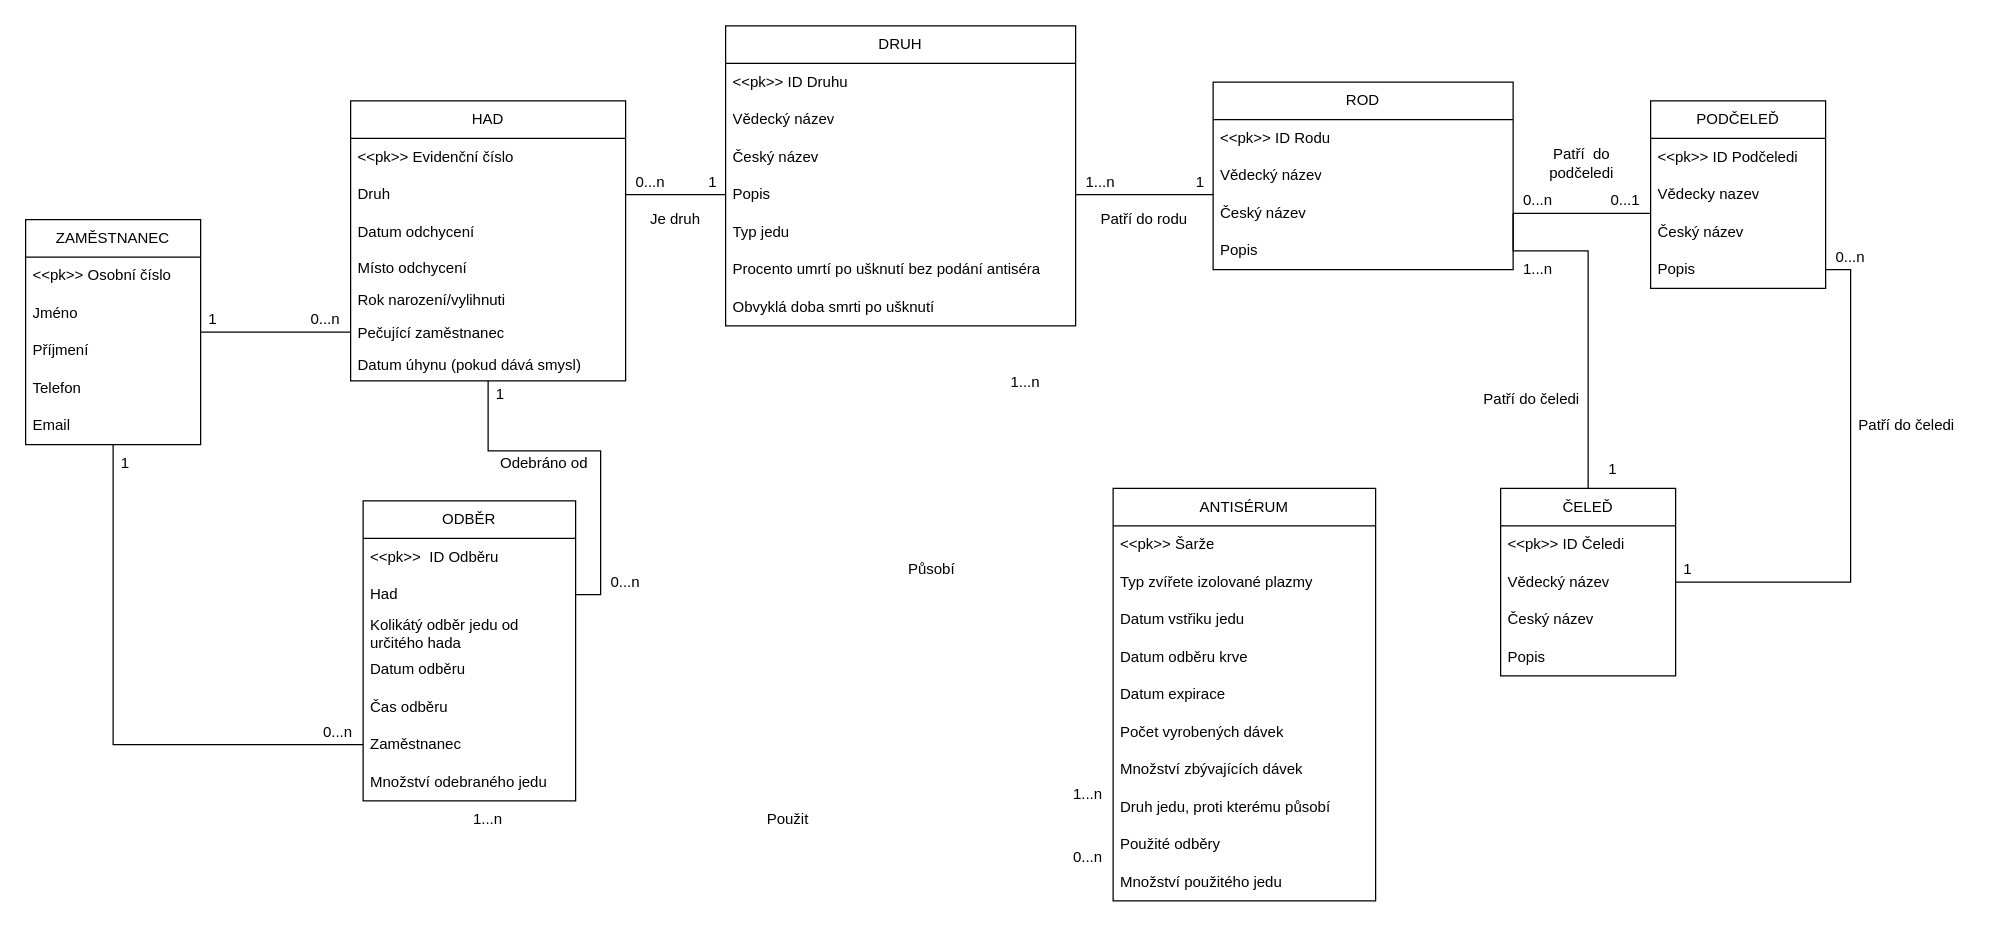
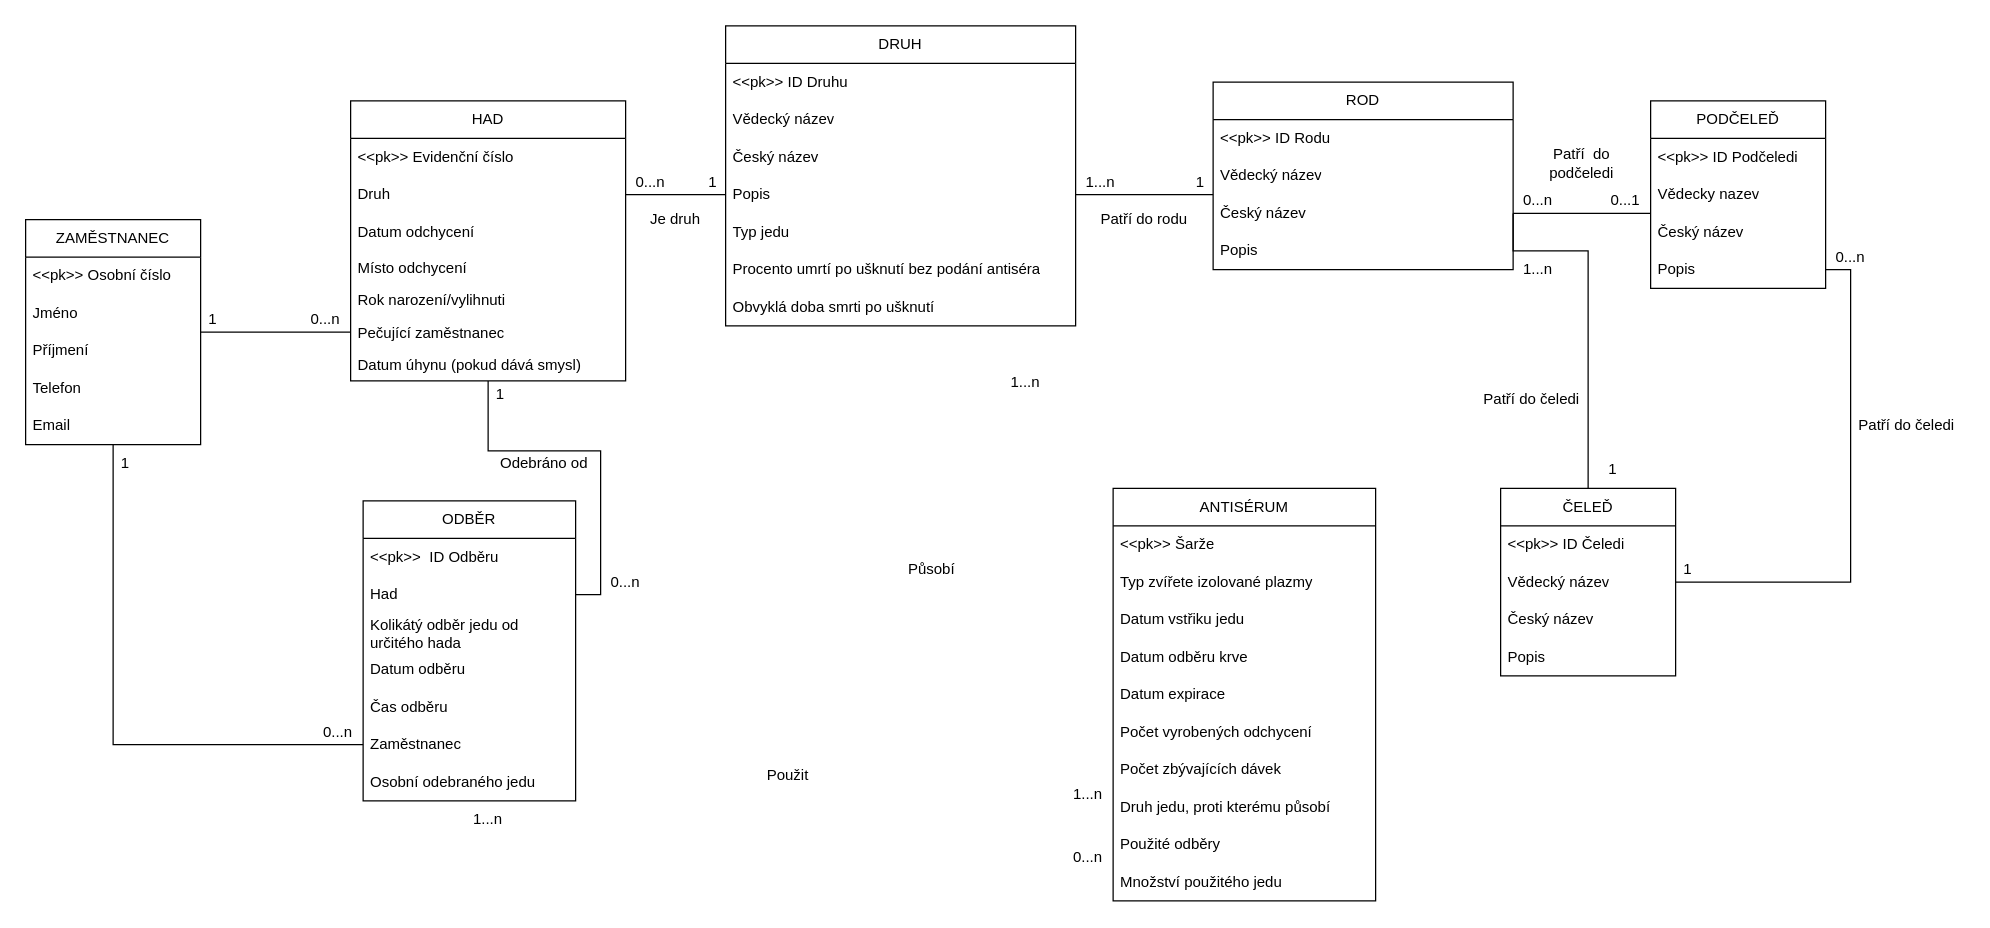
(1209, 732) -> (1226, 732)
(1226, 769) -> (1213, 769)
(468, 782) -> (459, 782)
(788, 819) -> (788, 776)
